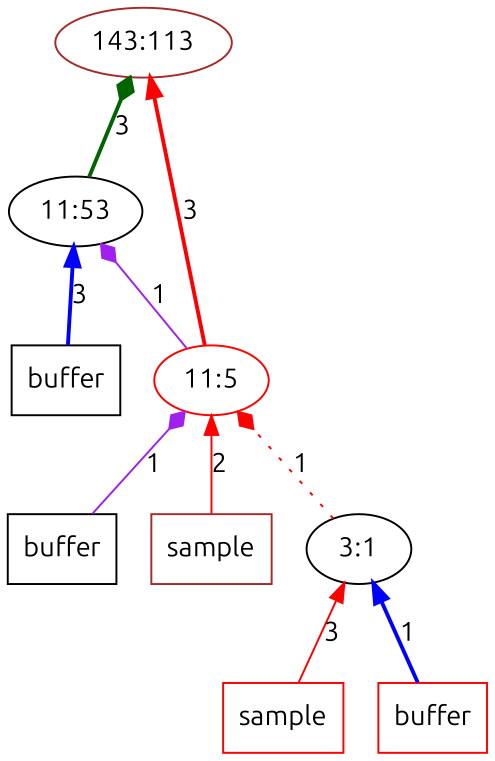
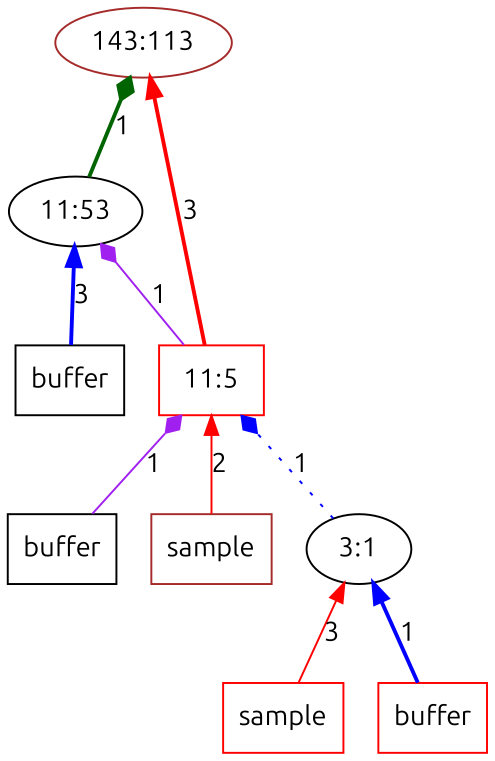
(123, 127) -> (123, 127)
(211, 380) -> (211, 380)
(293, 474) -> (295, 476)
